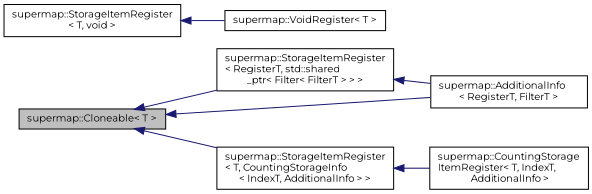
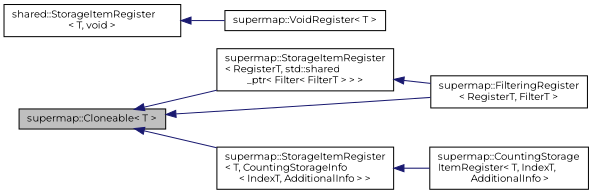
(92, 21) -> (92, 21)
(509, 92) -> (509, 92)
